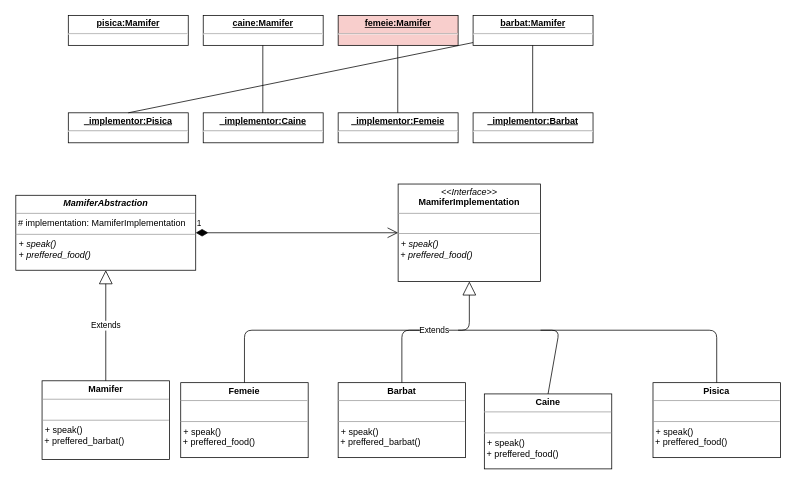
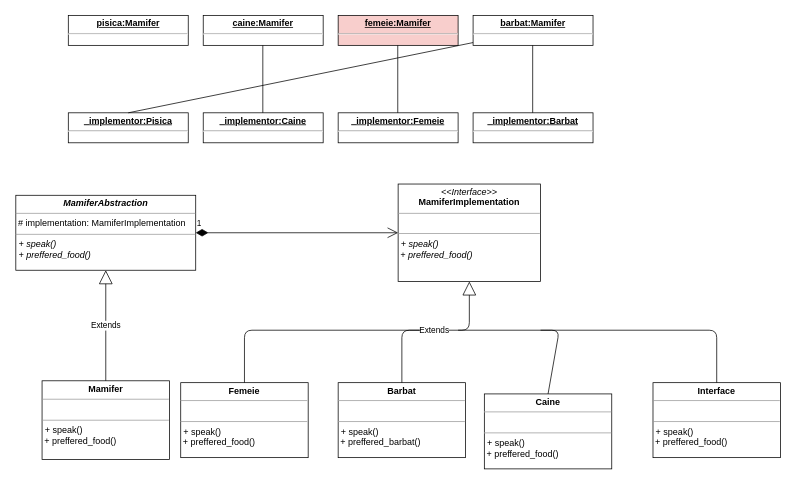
(91, 398) -> (86, 398)
(697, 399) -> (697, 399)
